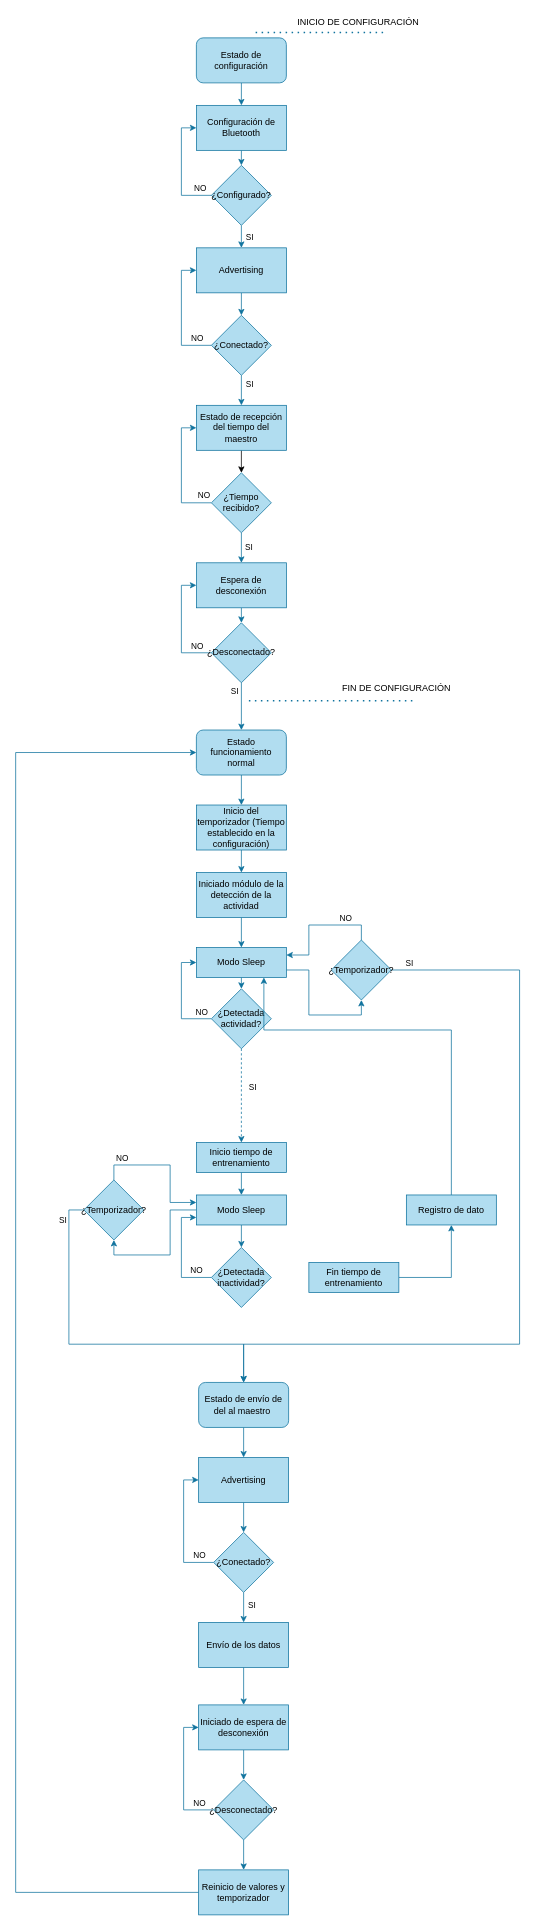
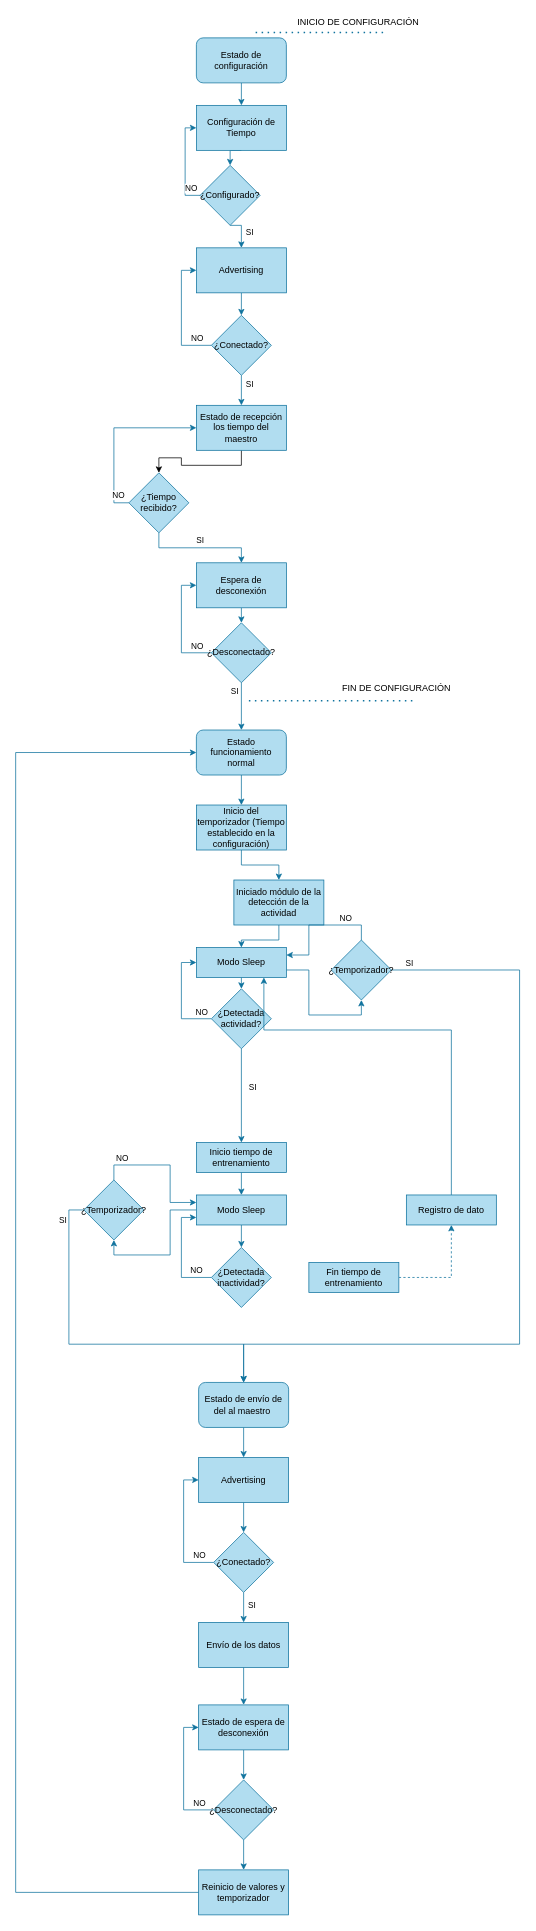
(241, 128) -> (241, 128)
(241, 195) -> (230, 195)
(241, 428) -> (241, 428)
(241, 503) -> (159, 503)
(241, 895) -> (279, 903)
(241, 1093) -> (241, 1093)
(448, 1278) -> (448, 1278)
(243, 1728) -> (243, 1728)
